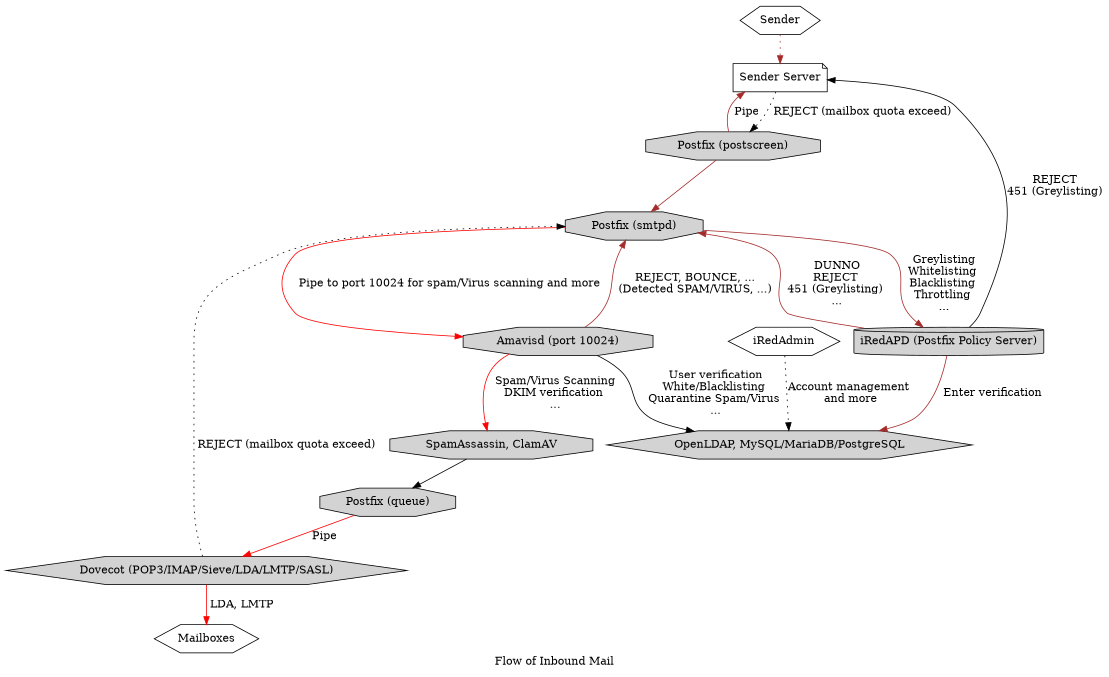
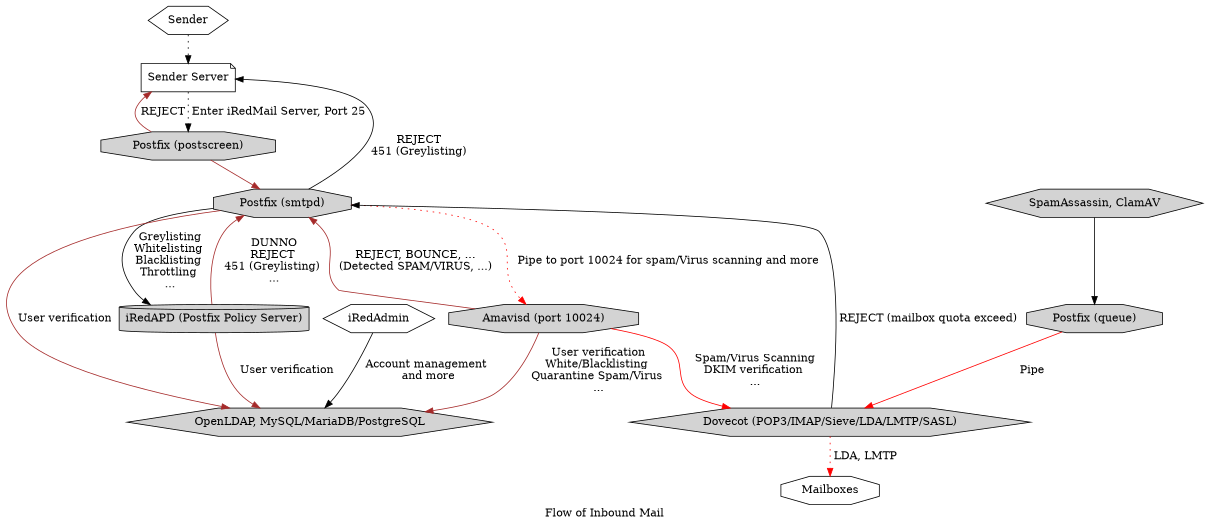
(780, 45) -> (188, 45)
(745, 112) -> (161, 112)
(861, 112) -> (277, 112)
(992, 153) -> (361, 102)
(835, 242) -> (133, 233)
(293, 257) -> (462, 217)
(249, 268) -> (680, 216)
none -> (7, 306)
(485, 384) -> (677, 357)
(787, 389) -> (354, 369)
(993, 393) -> (287, 370)
(635, 401) -> (499, 390)
(491, 445) -> (1095, 203)
(207, 601) -> (830, 452)
(207, 639) -> (830, 490)
